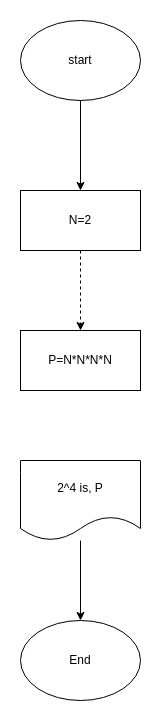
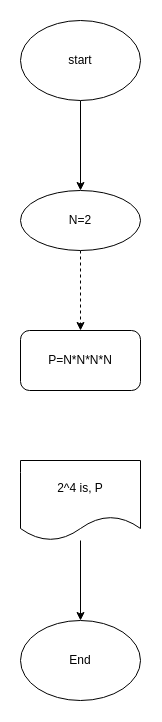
(81, 221) -> (81, 221)
(81, 361) -> (81, 361)
